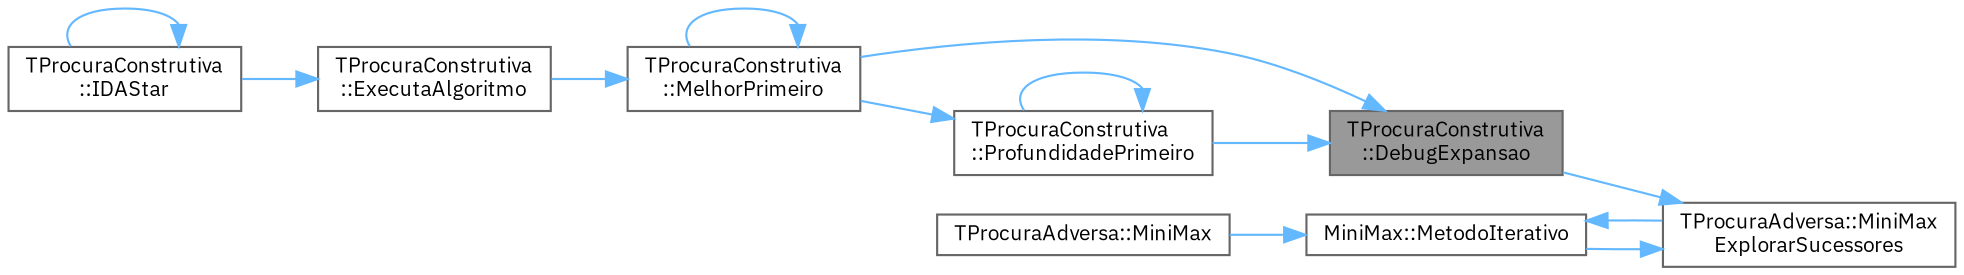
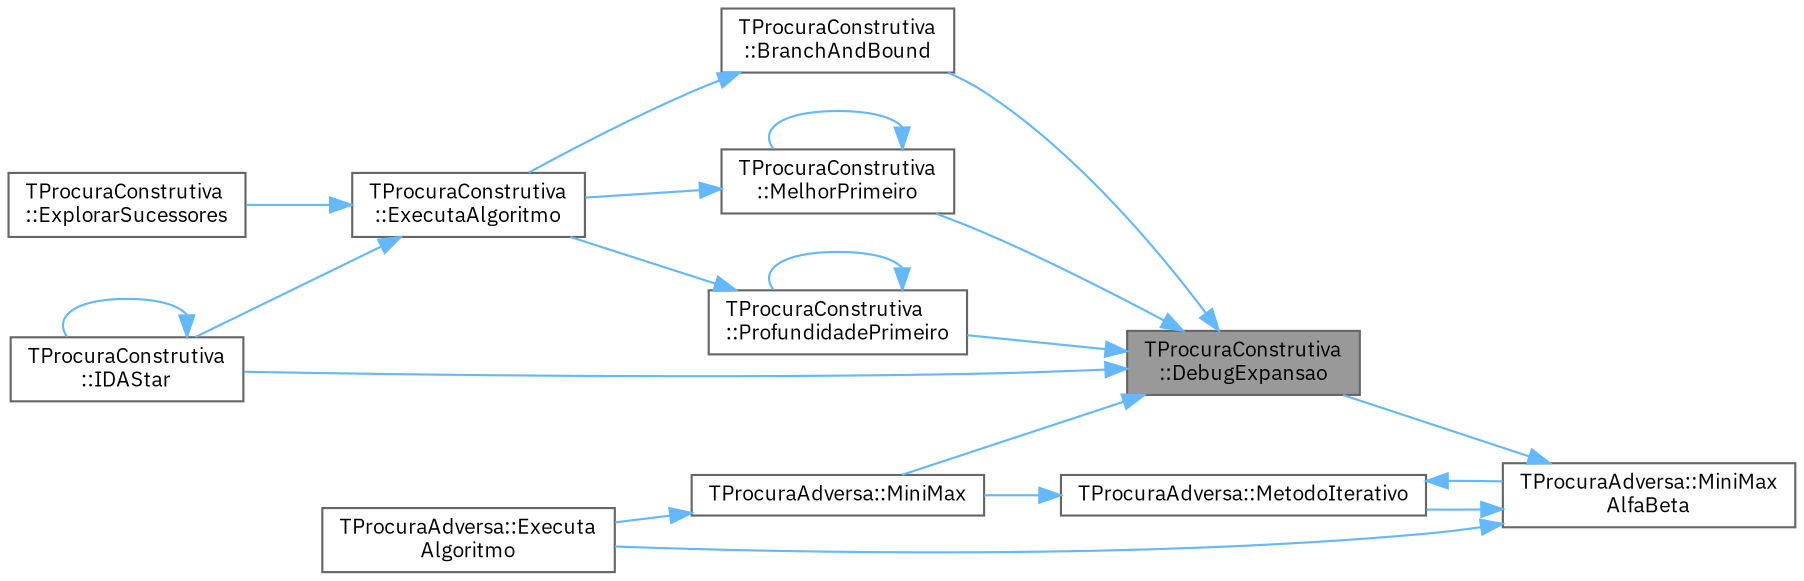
none -> (838, 41)
(897, 108) -> (643, 260)
none -> (127, 205)
(1446, 235) -> (1243, 495)
(1809, 235) -> (1649, 495)
none -> (675, 376)
none -> (1013, 438)
none -> (469, 540)
